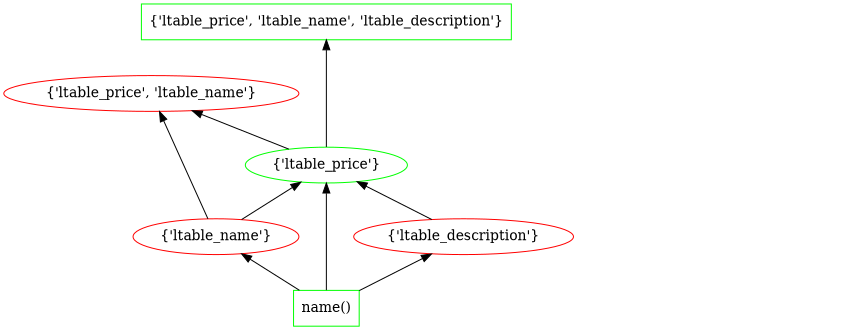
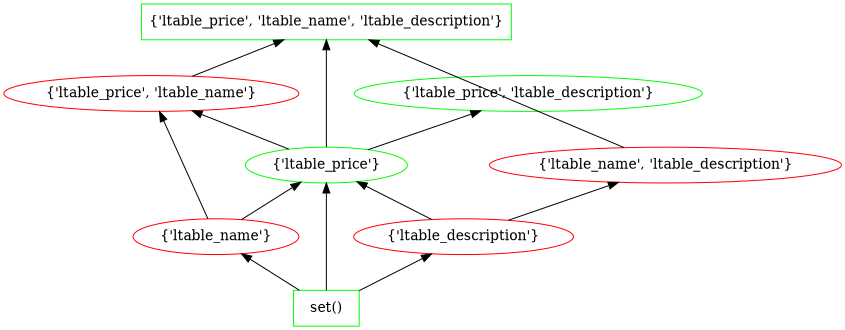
none -> (233, 60)
none -> (528, 93)
none -> (665, 165)
(326, 308) -> (326, 308)
